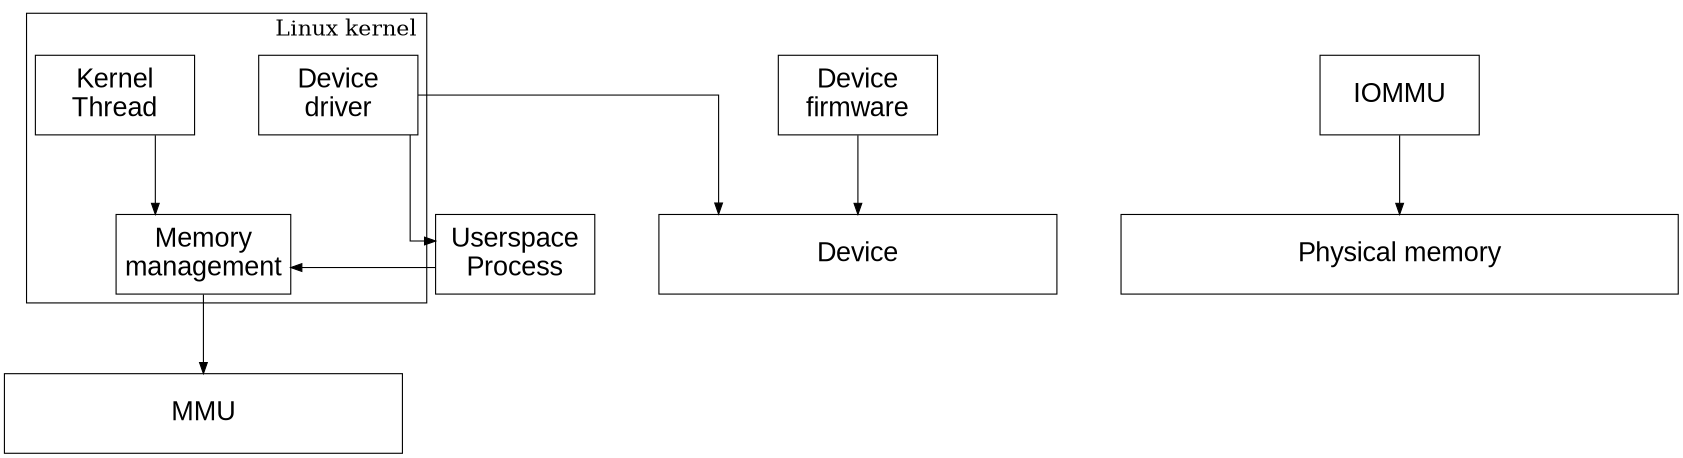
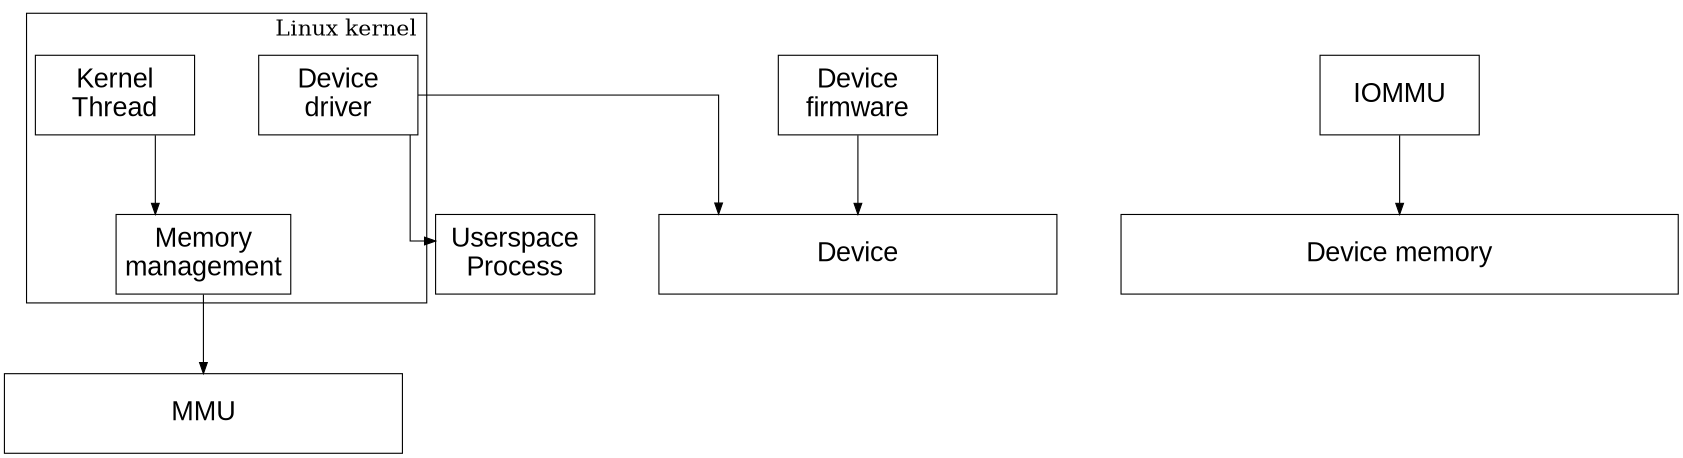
(1400, 254) -> (1400, 254)
(369, 268) -> none
